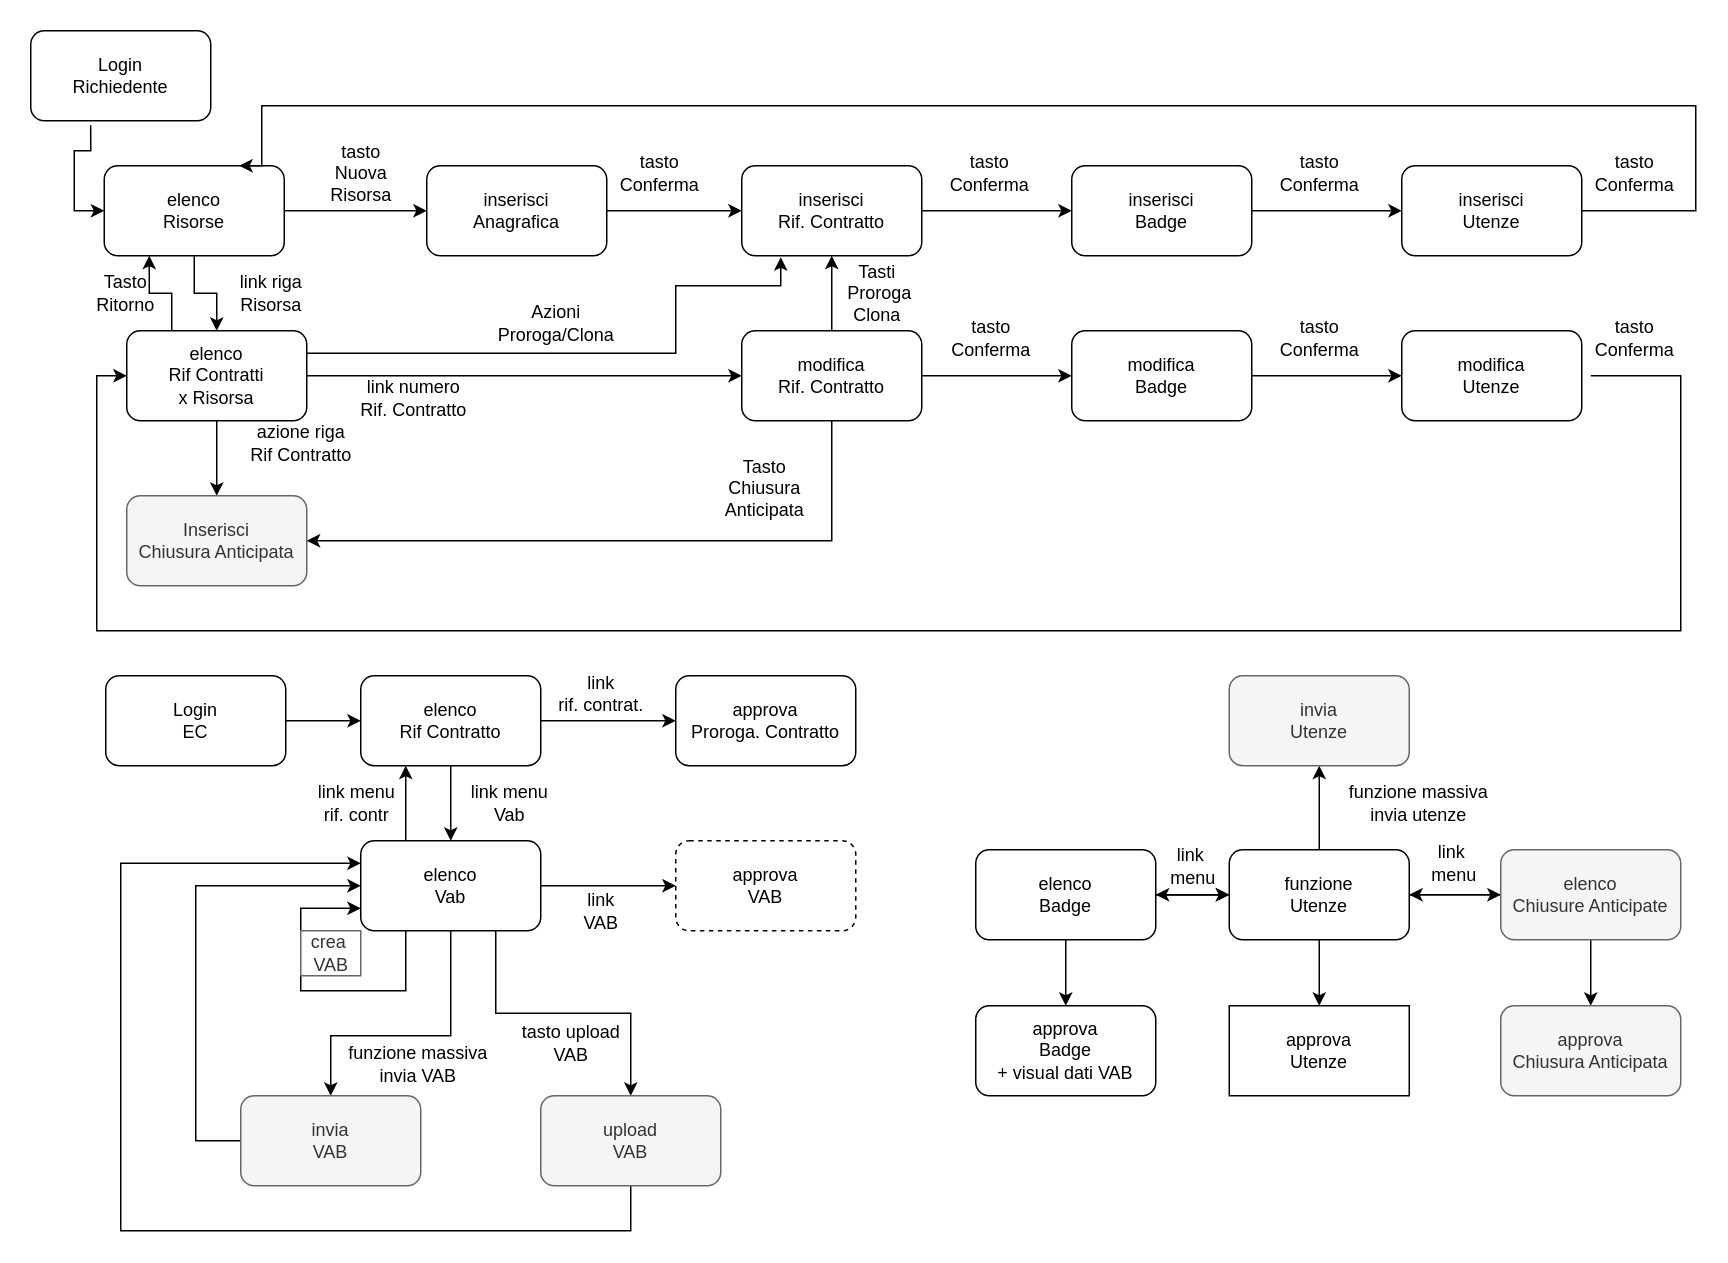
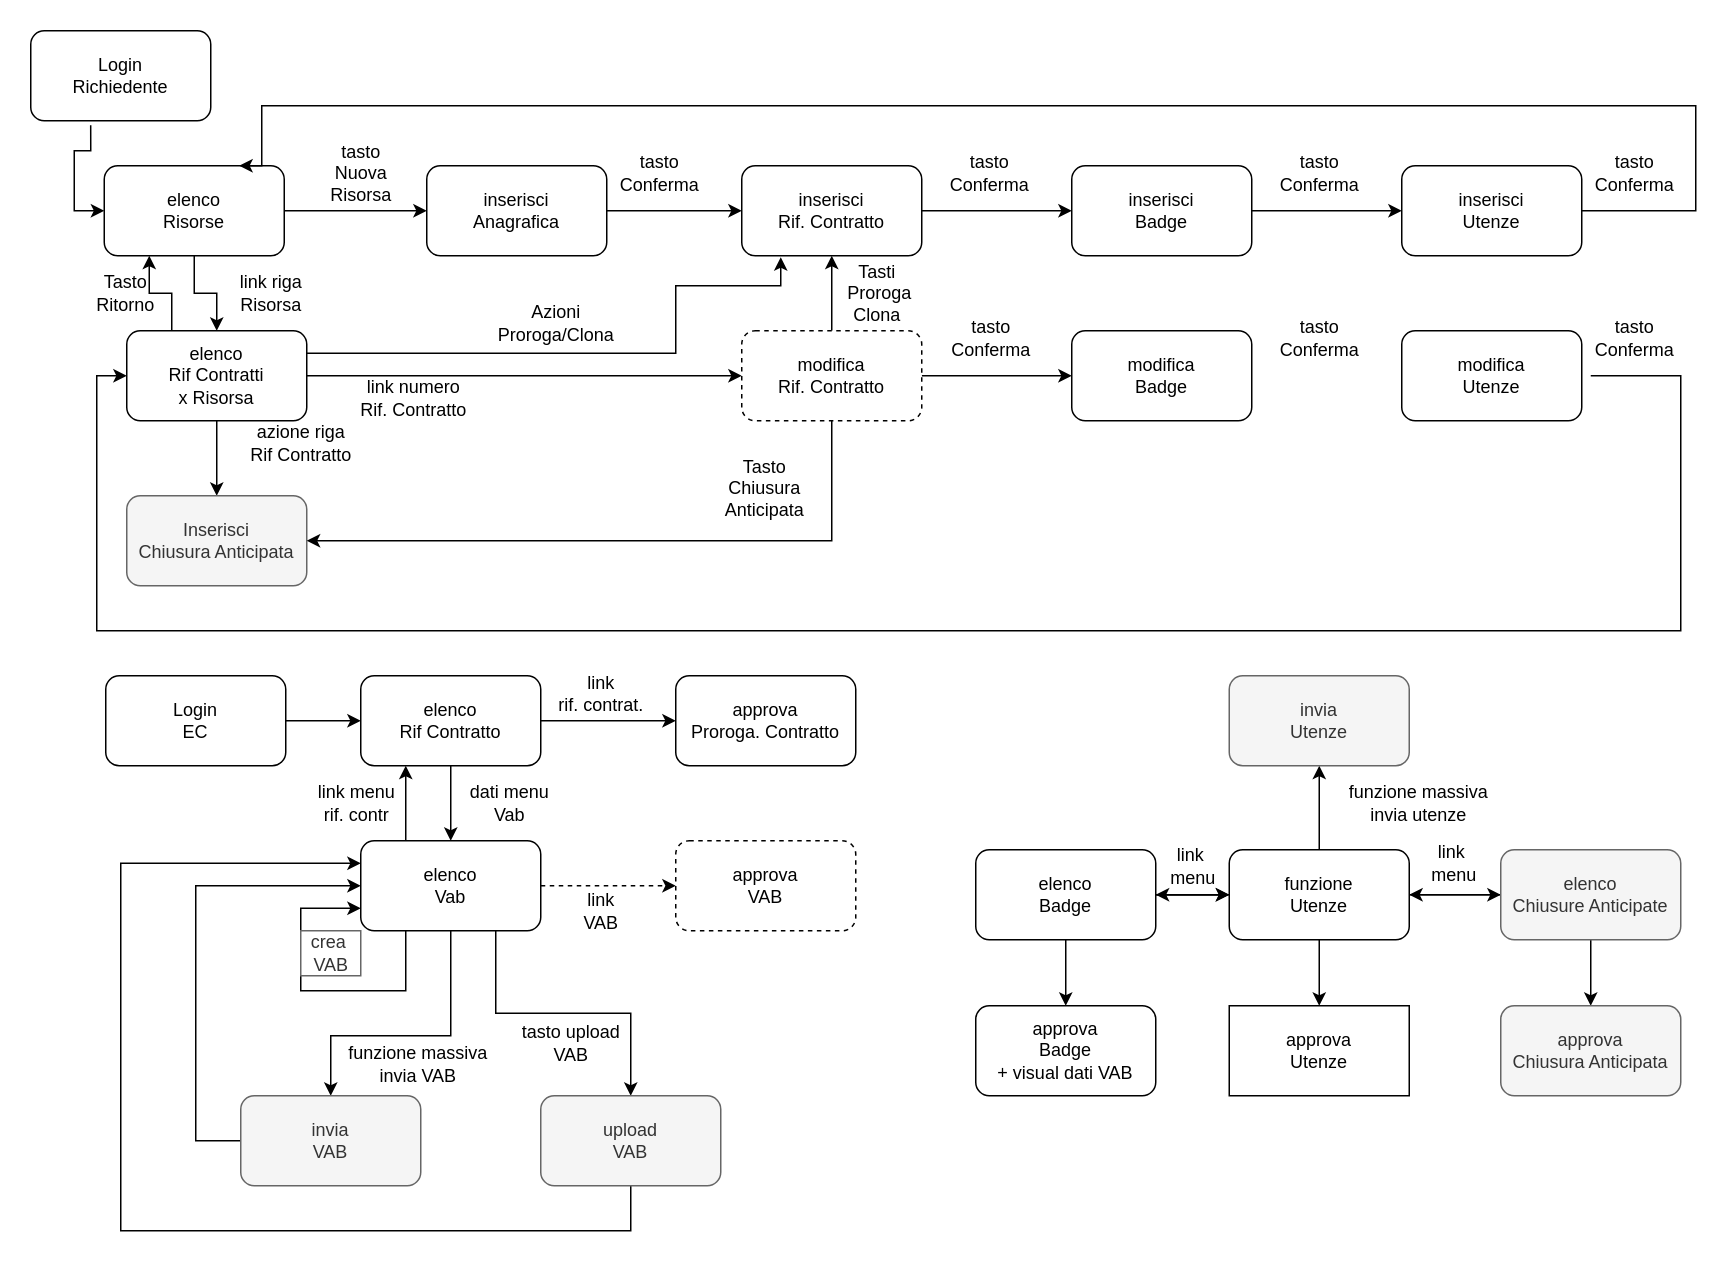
(832, 376) -> (832, 376)
(1322, 376) -> none
(510, 803) -> (510, 803)
(604, 886) -> (604, 886)
